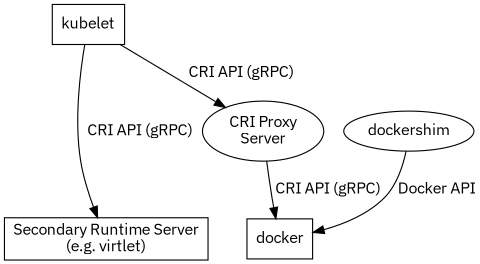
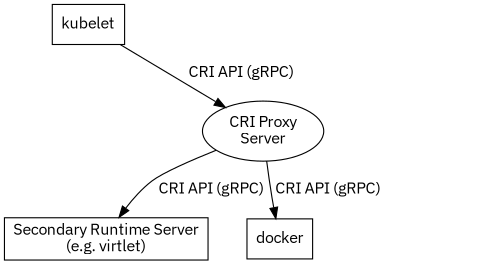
(78, 127) -> (166, 172)
(409, 131) -> none
